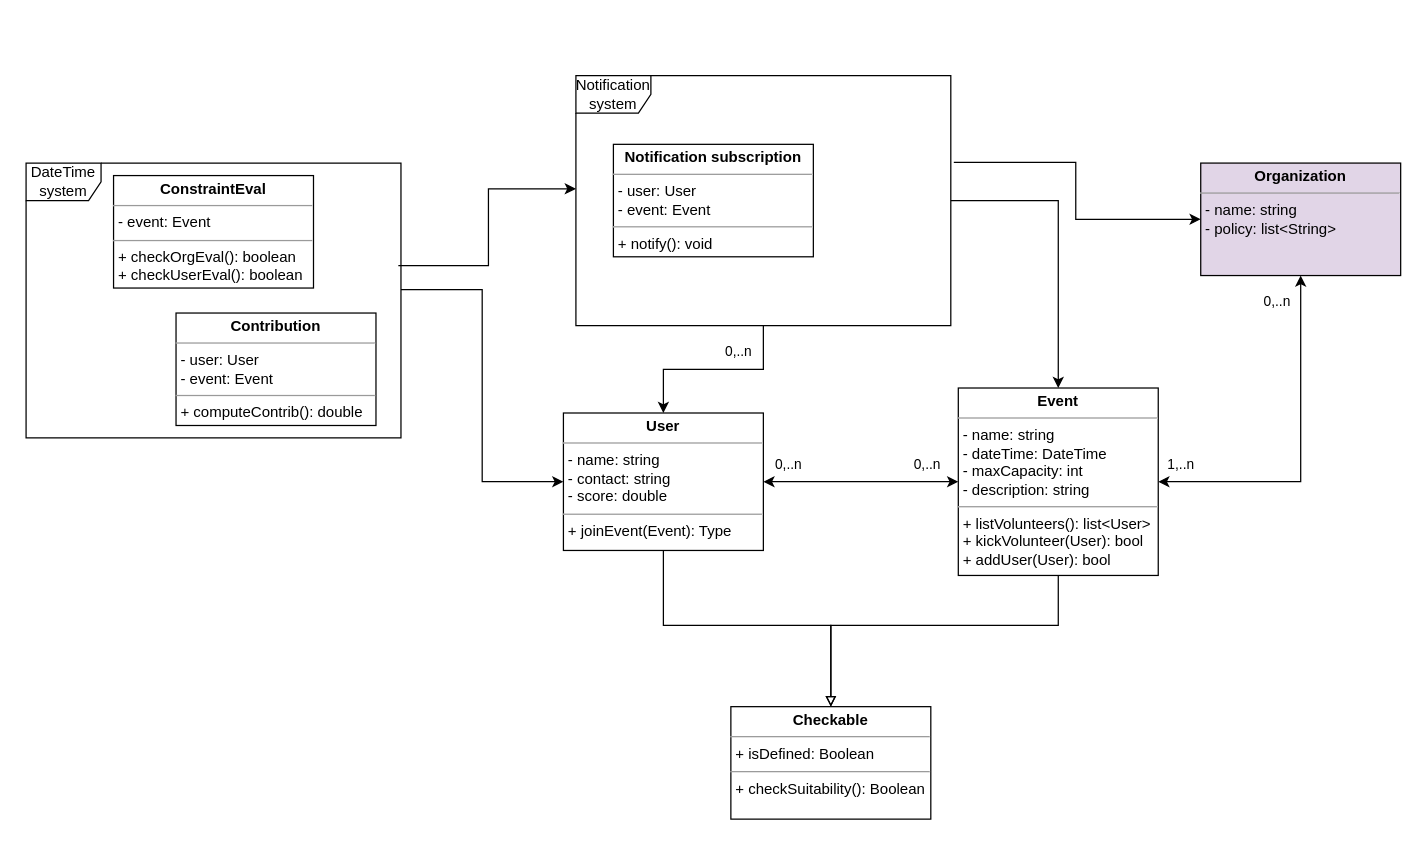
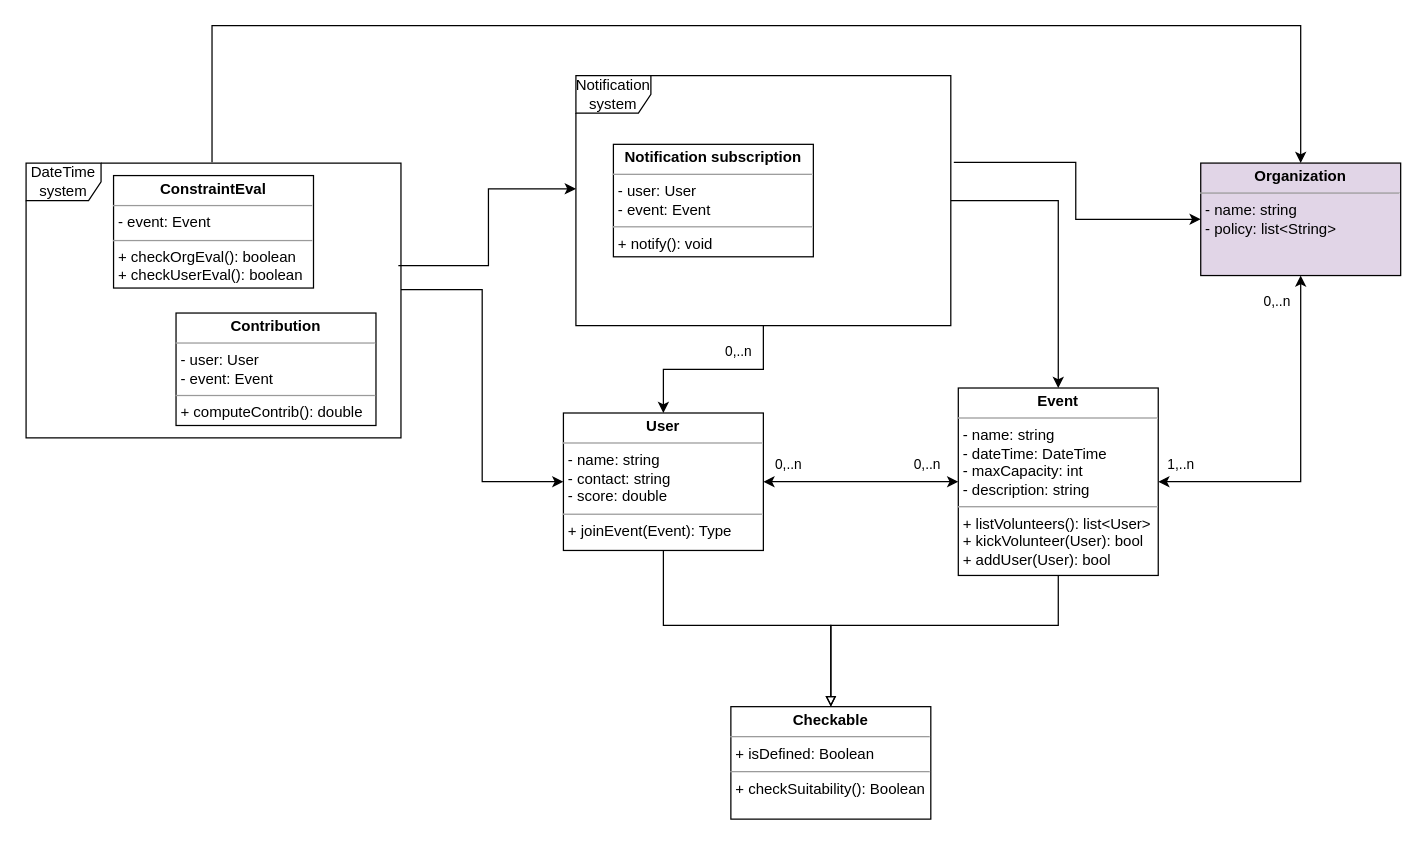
none -> (753, 26)
